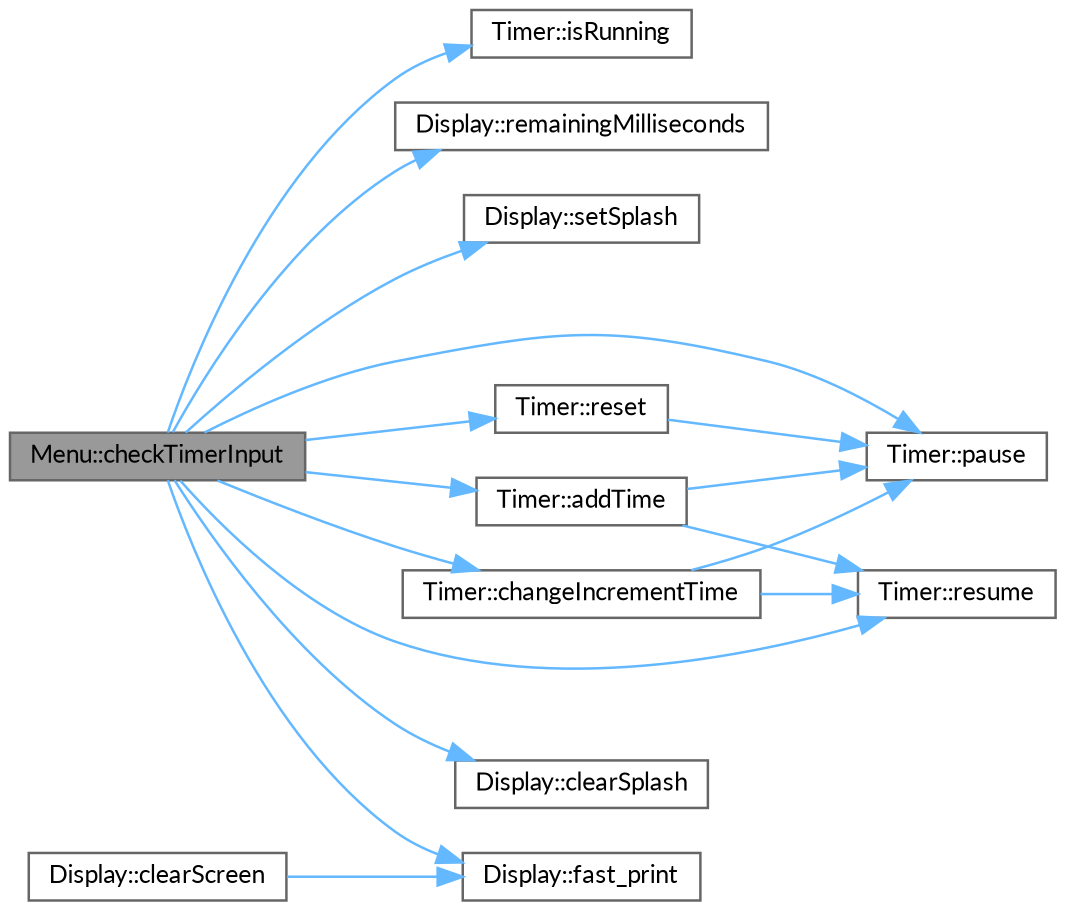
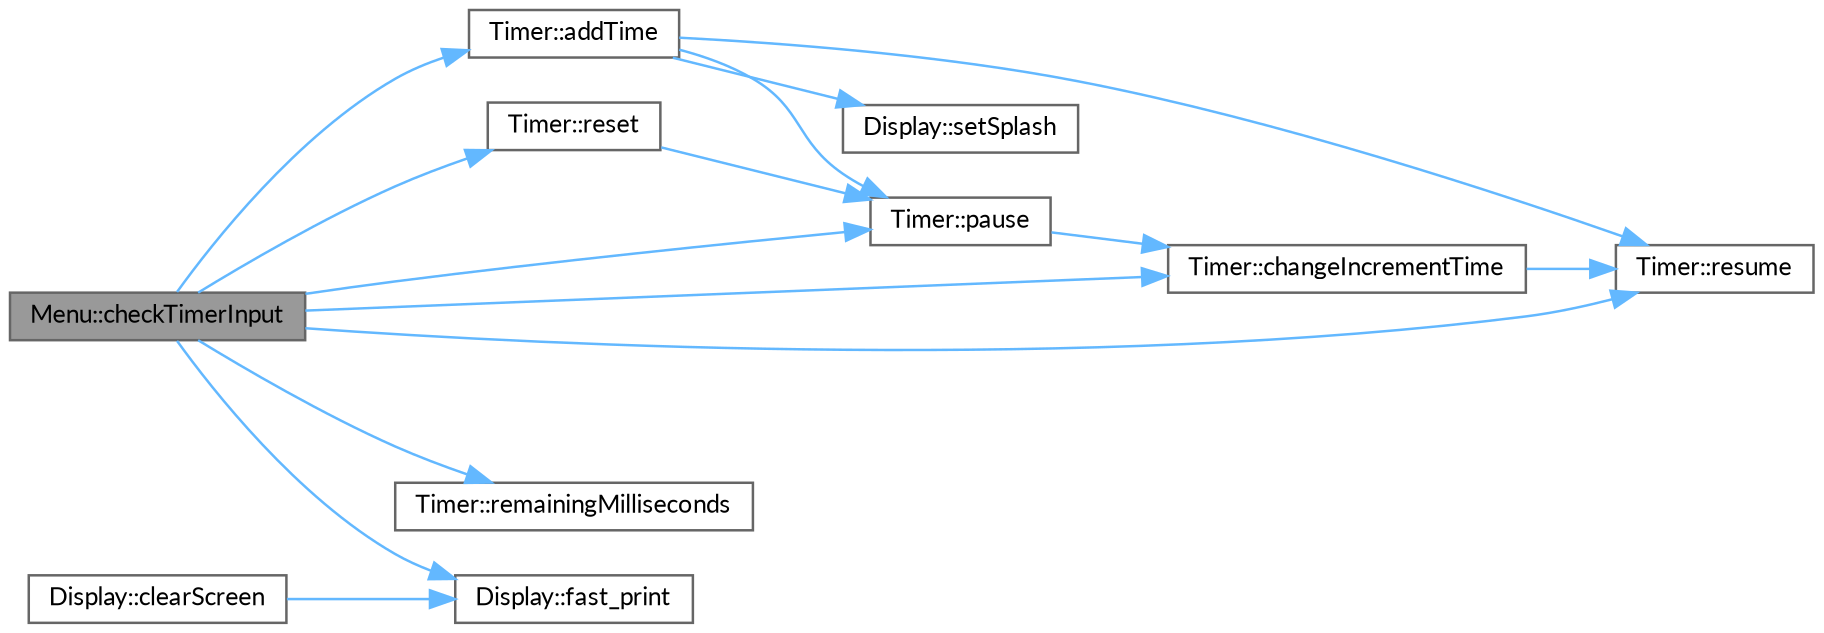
(582, 34) -> none
(582, 126) -> (574, 507)
(315, 328) -> (788, 87)
(797, 535) -> (1097, 238)
(582, 784) -> none
